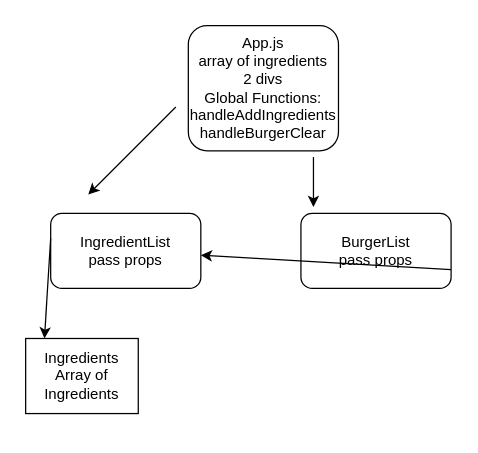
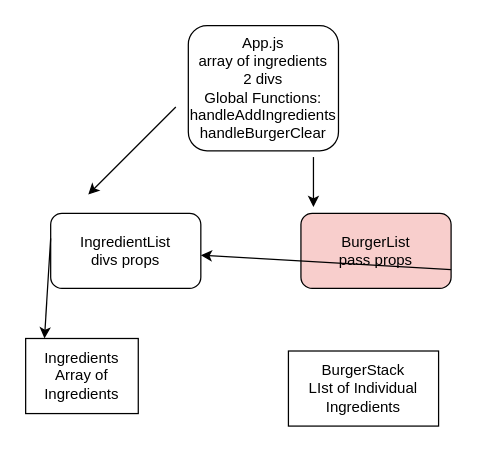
(126, 251) -> (126, 251)
(376, 251) -> (376, 251)
none -> (363, 388)
